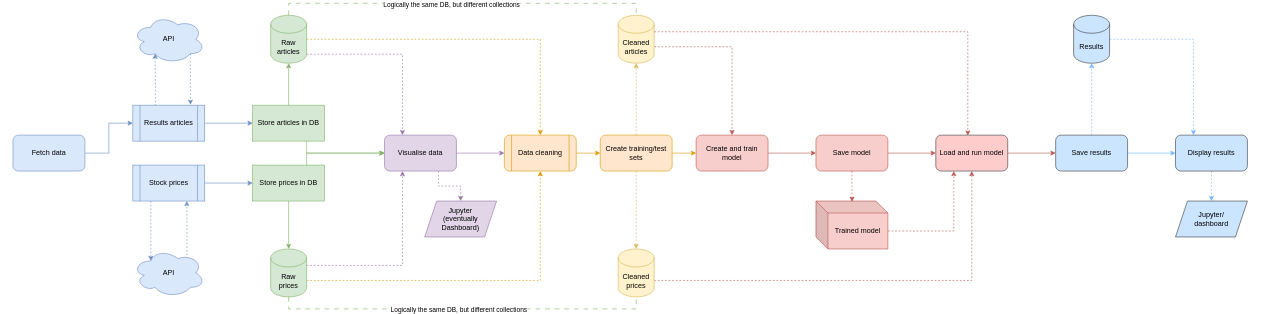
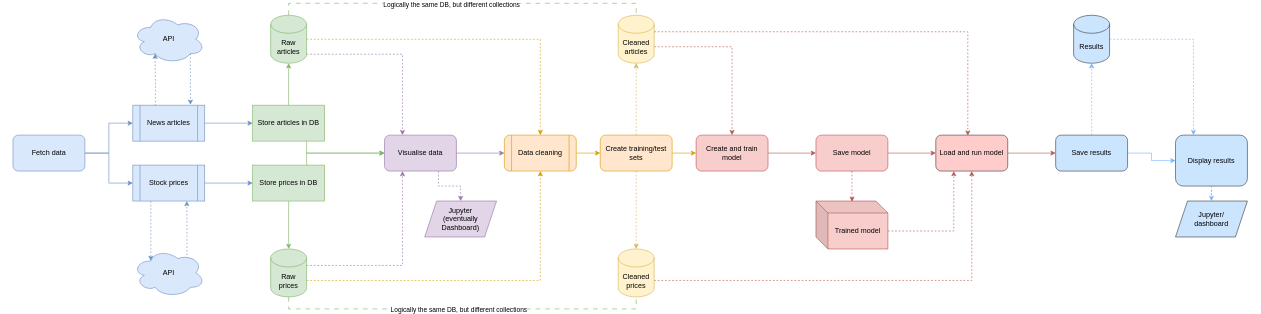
(168, 123) -> (168, 123)
(1212, 153) -> (1212, 161)
none -> (127, 183)
